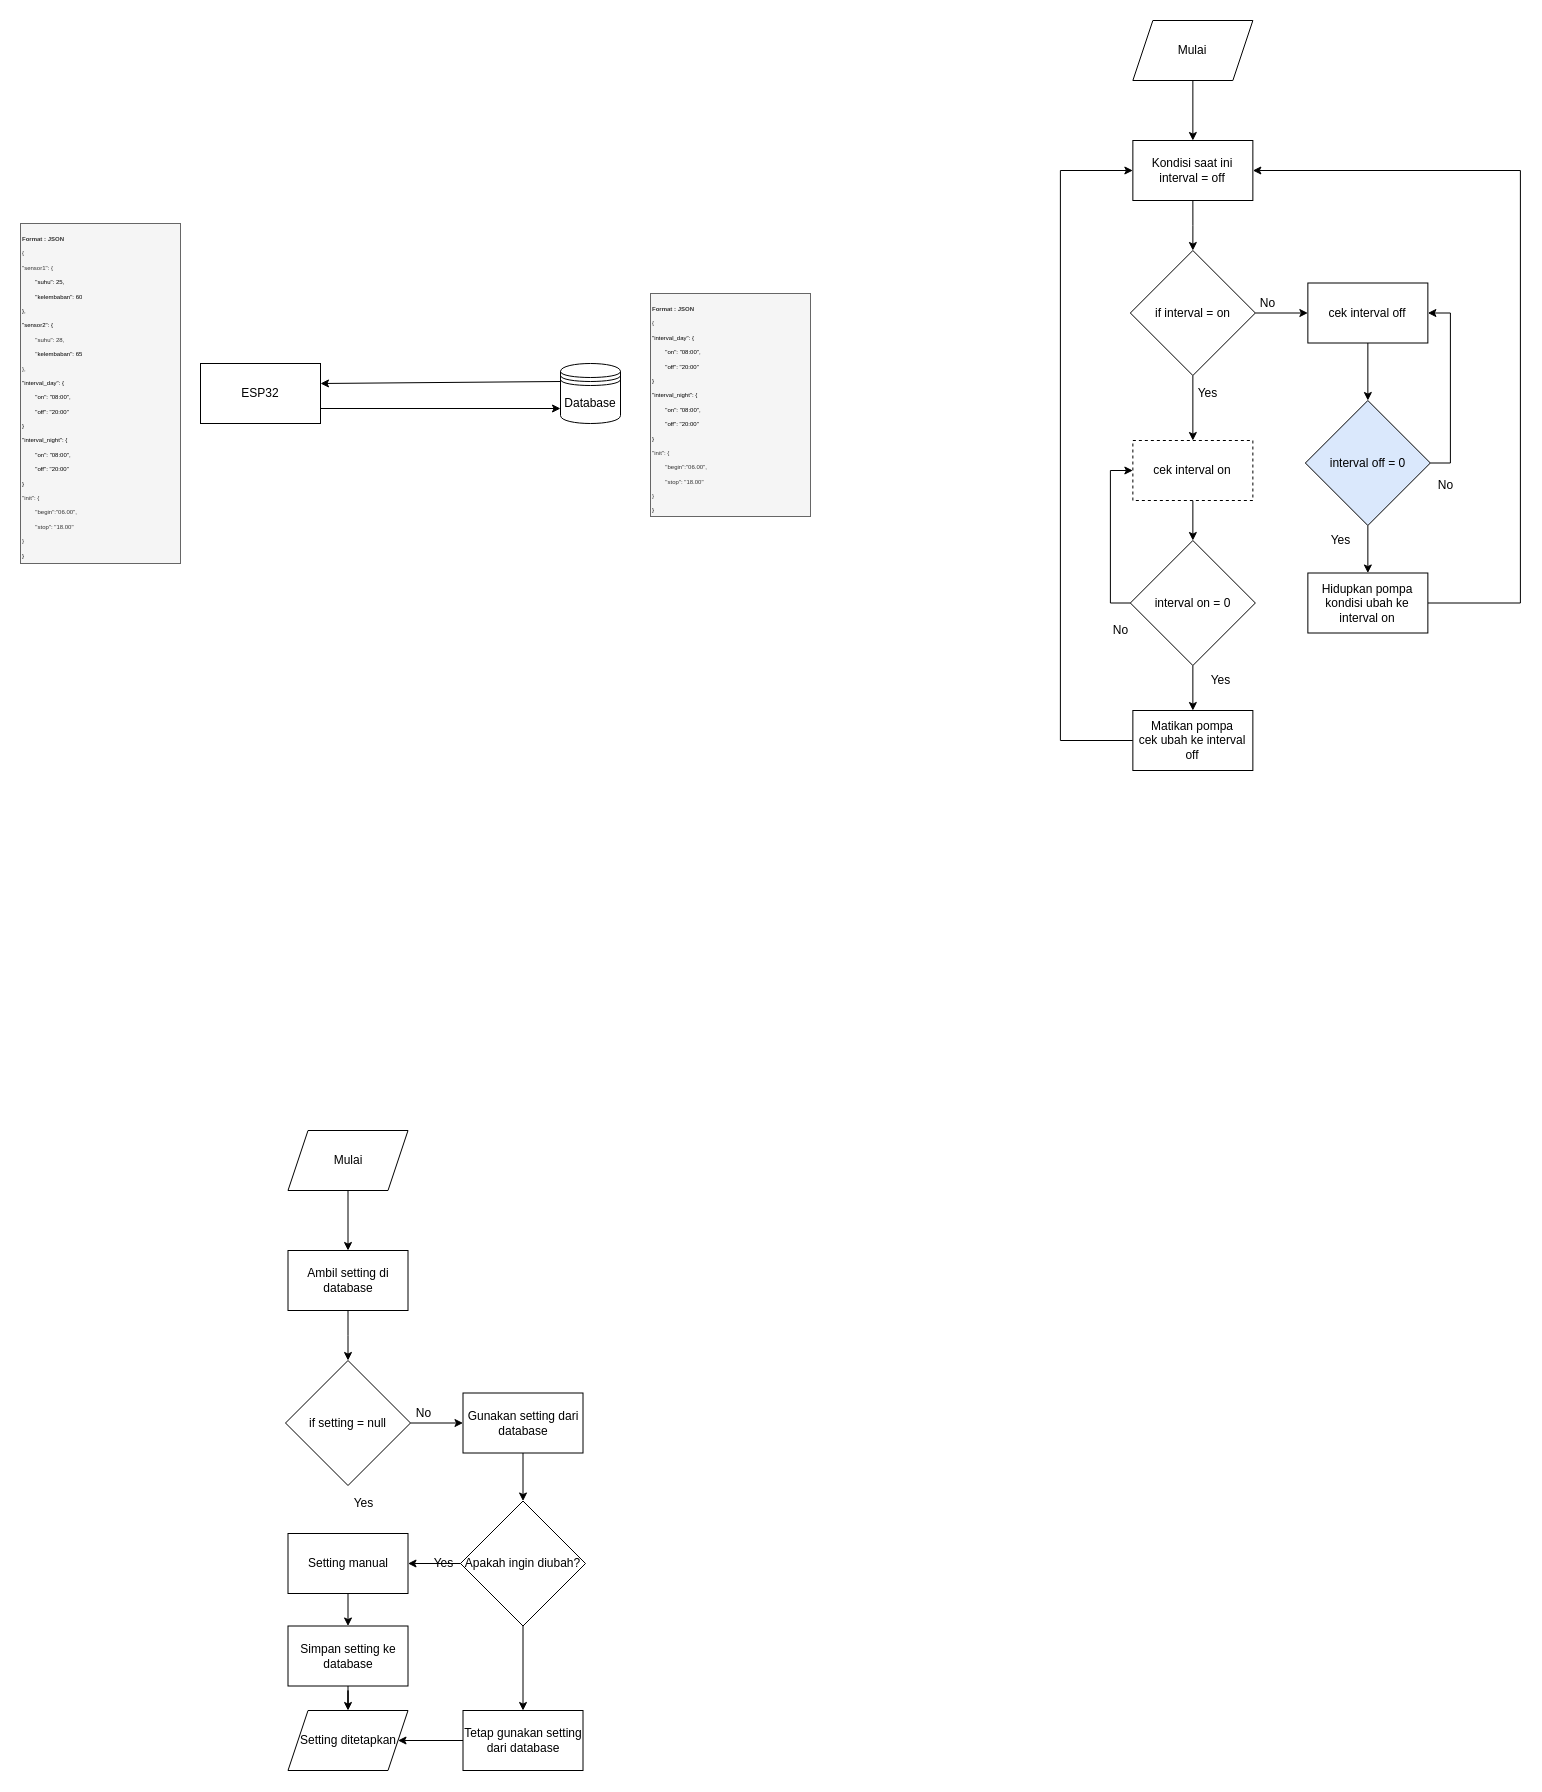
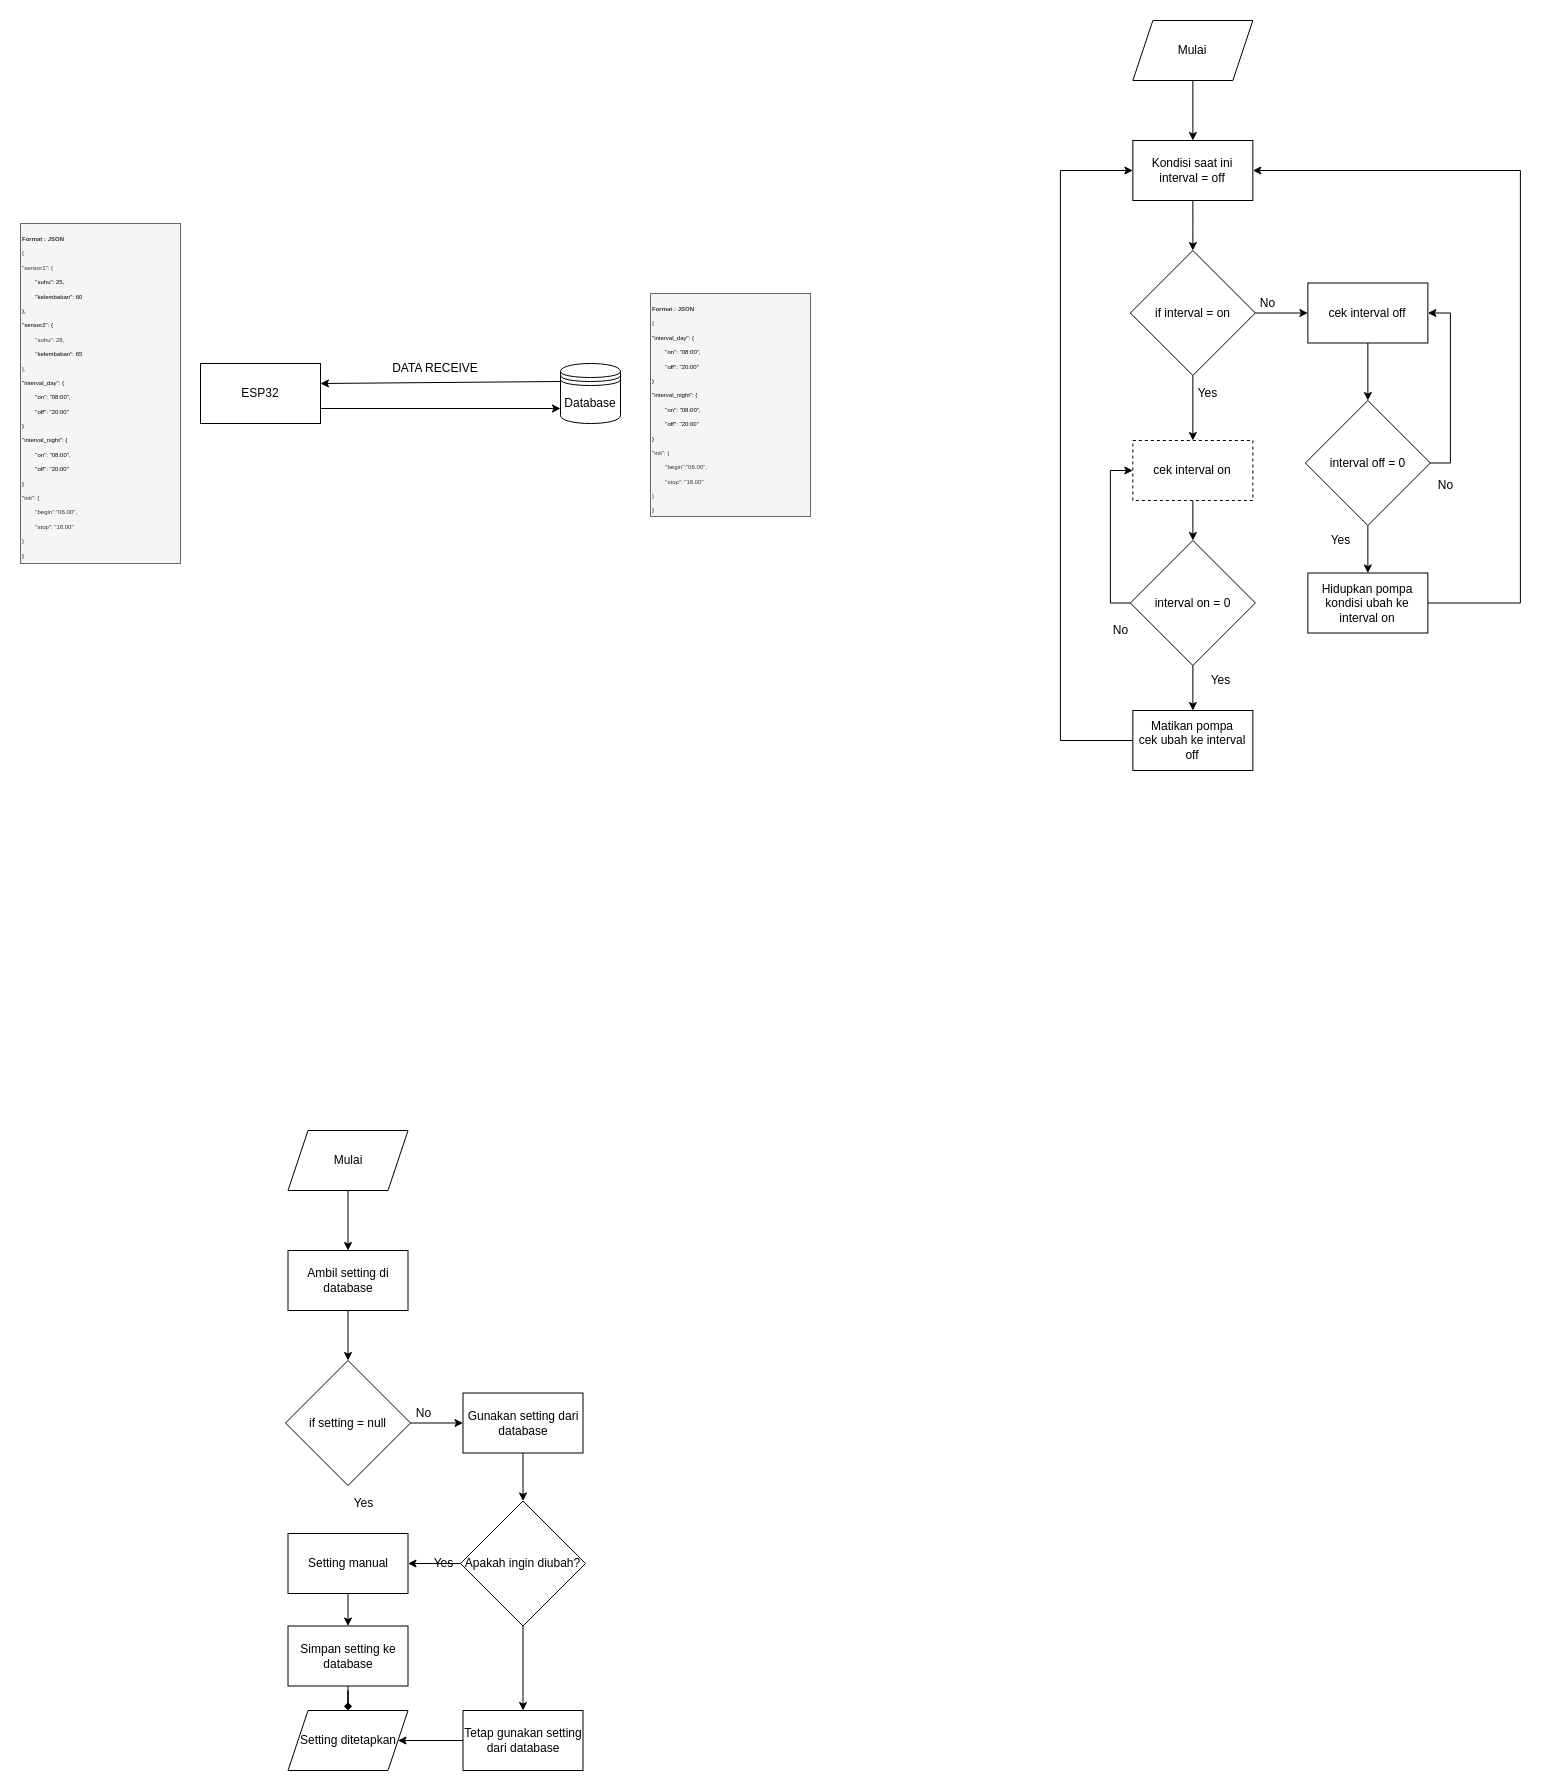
none -> (436, 369)
(1368, 463) -> (1368, 463)
(348, 1702) -> (348, 1701)
